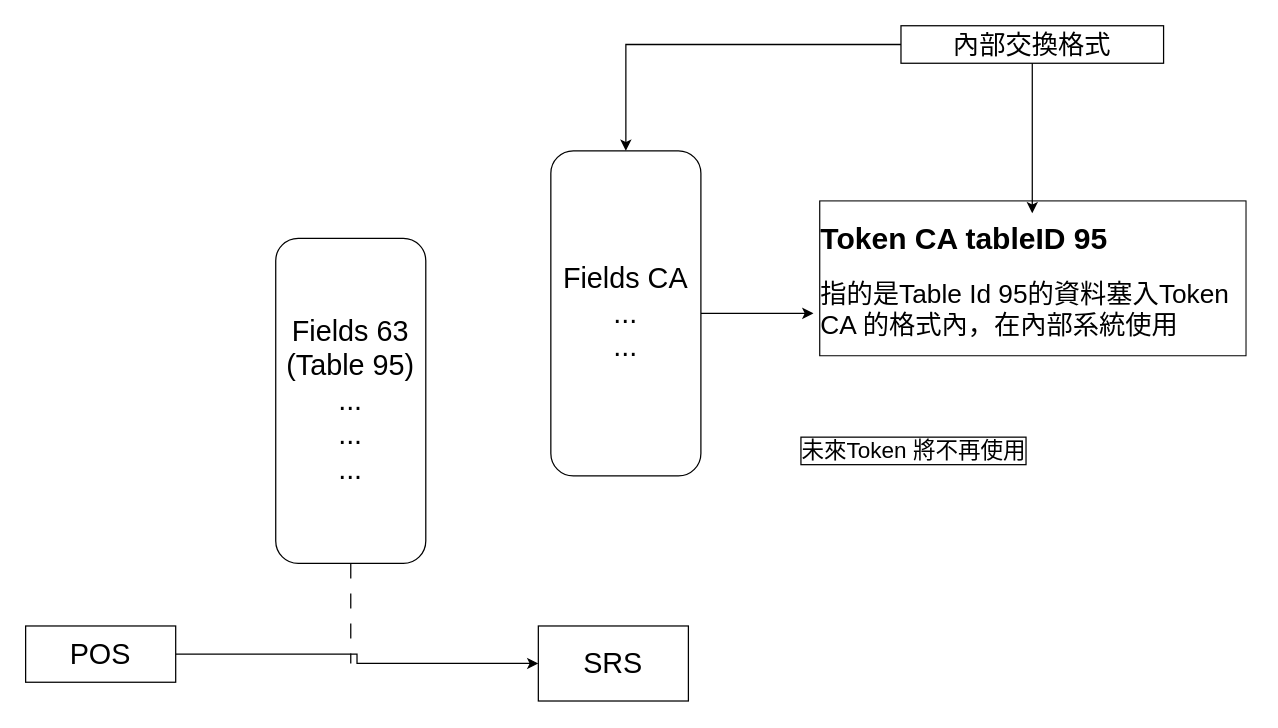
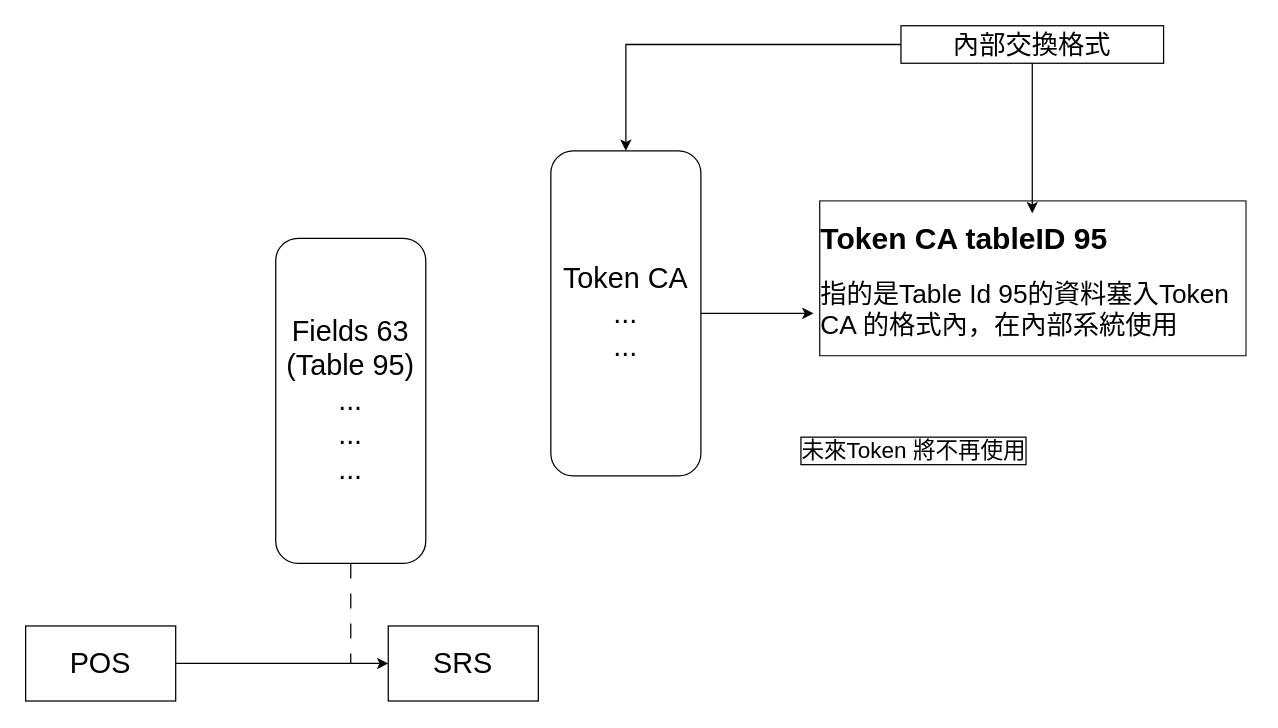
(626, 313) -> (626, 313)
(101, 654) -> (101, 663)
(613, 663) -> (463, 663)
